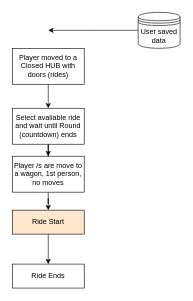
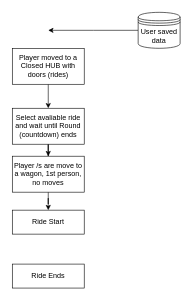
(48, 222) -> (48, 222)
(48, 258) -> none
